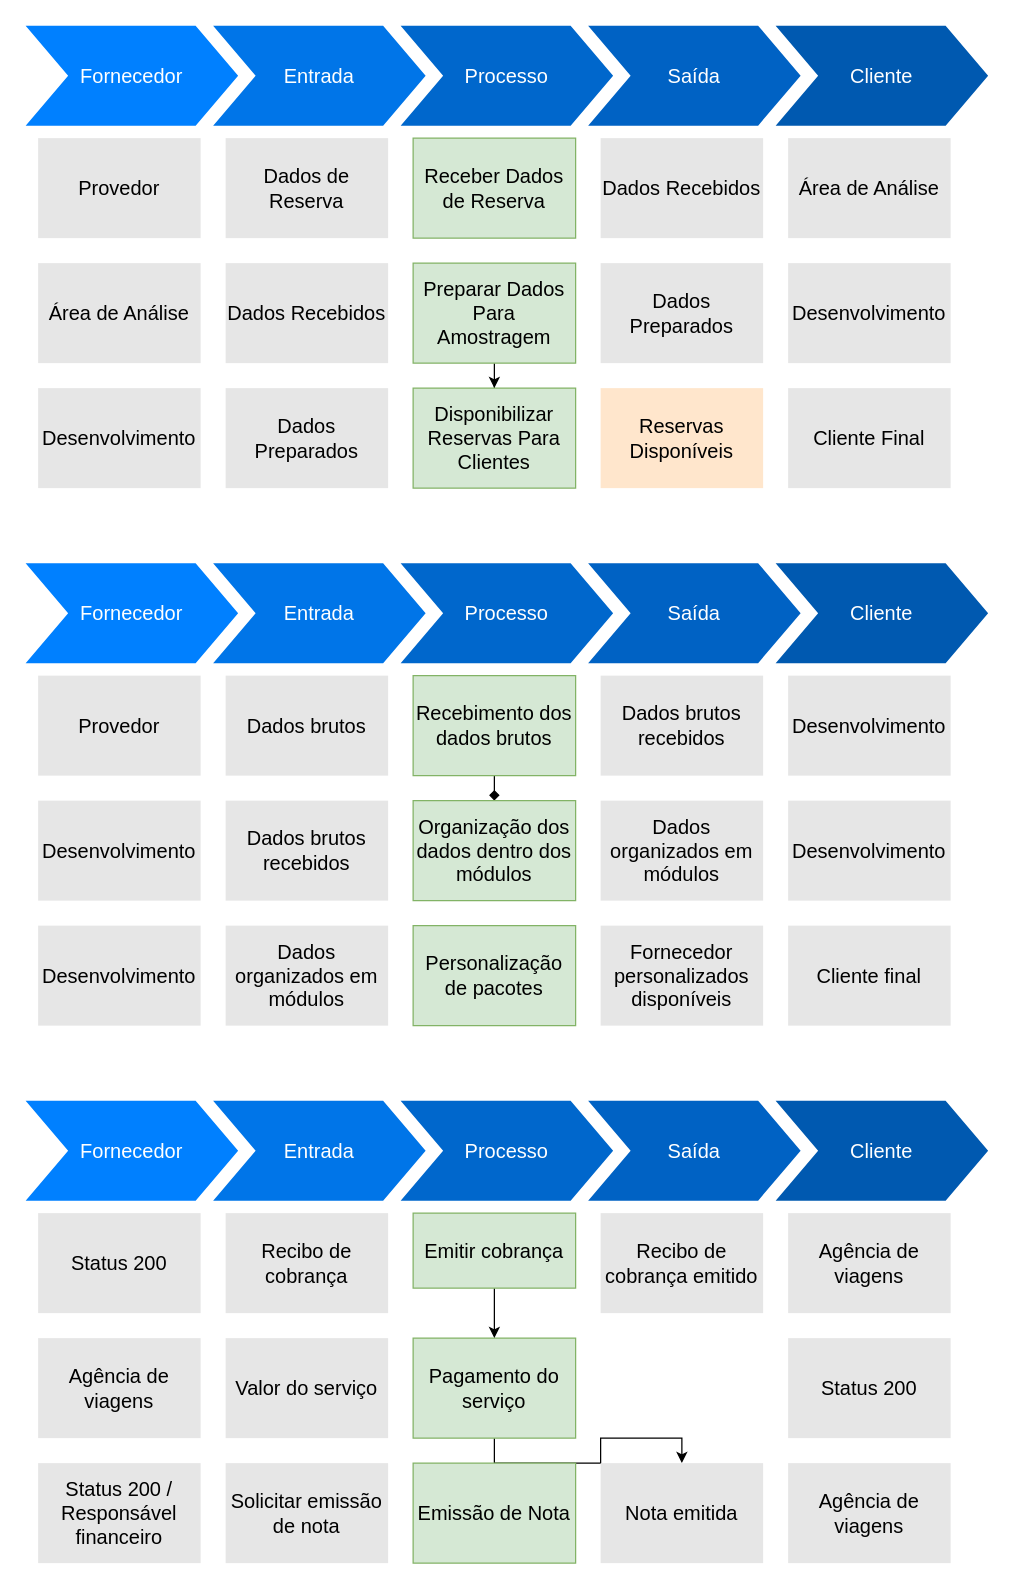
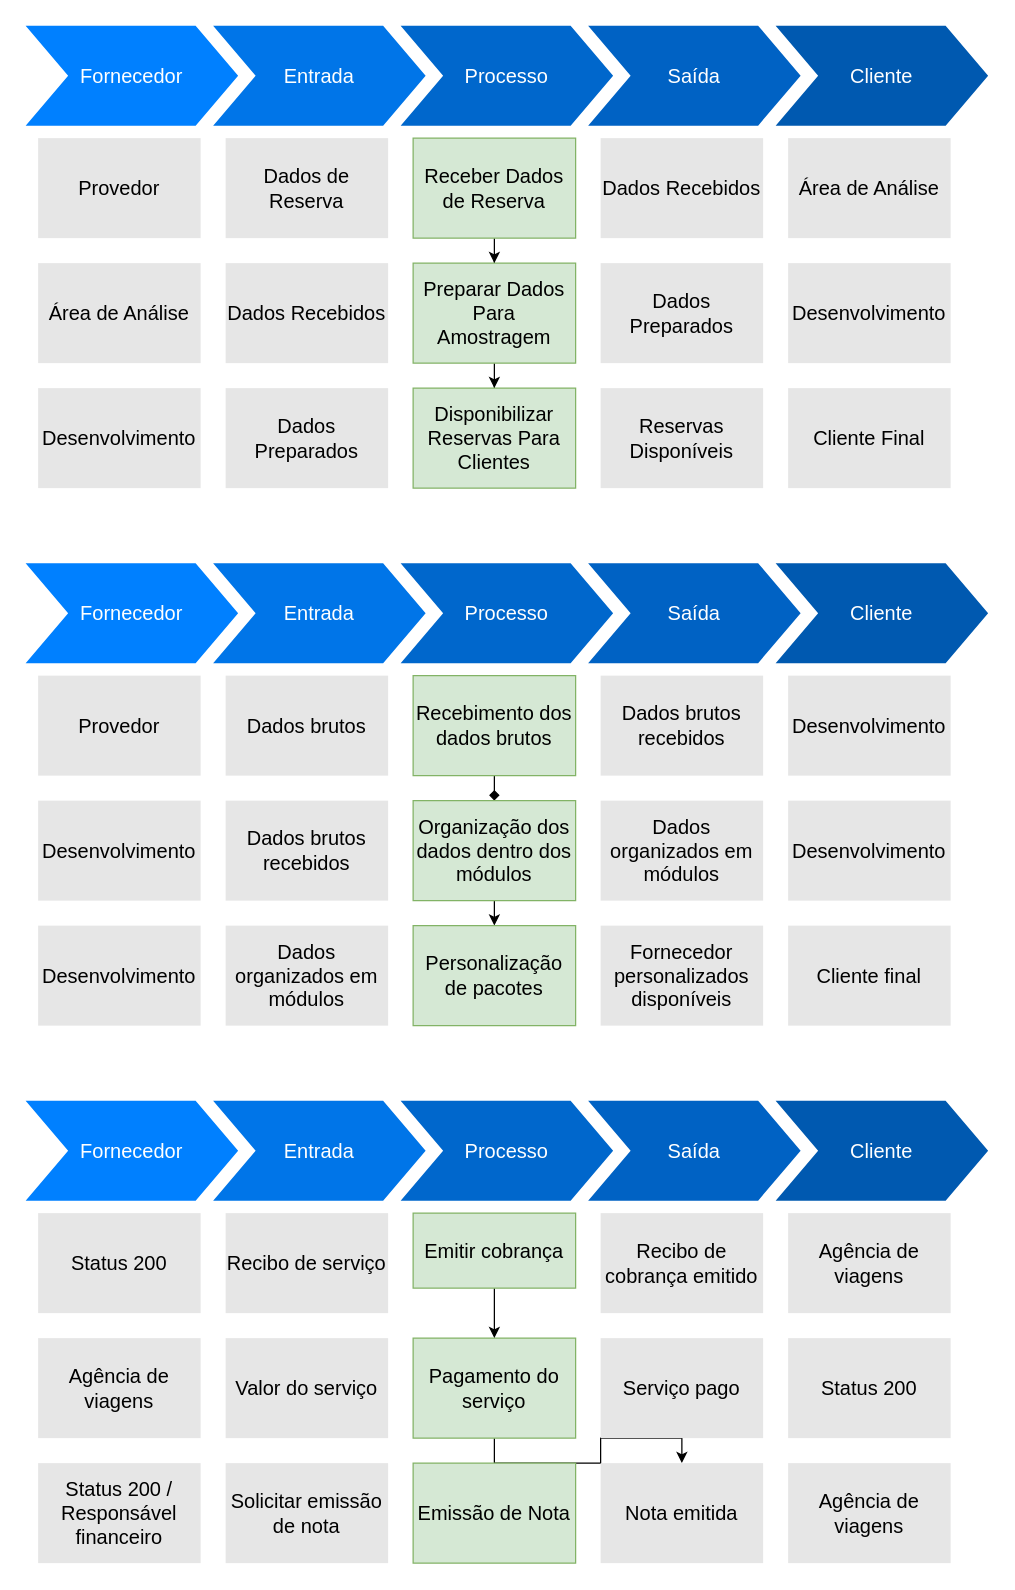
none -> (494, 255)
(682, 438) -> (682, 438)
none -> (494, 909)
(307, 1263) -> (307, 1263)
none -> (682, 1388)
